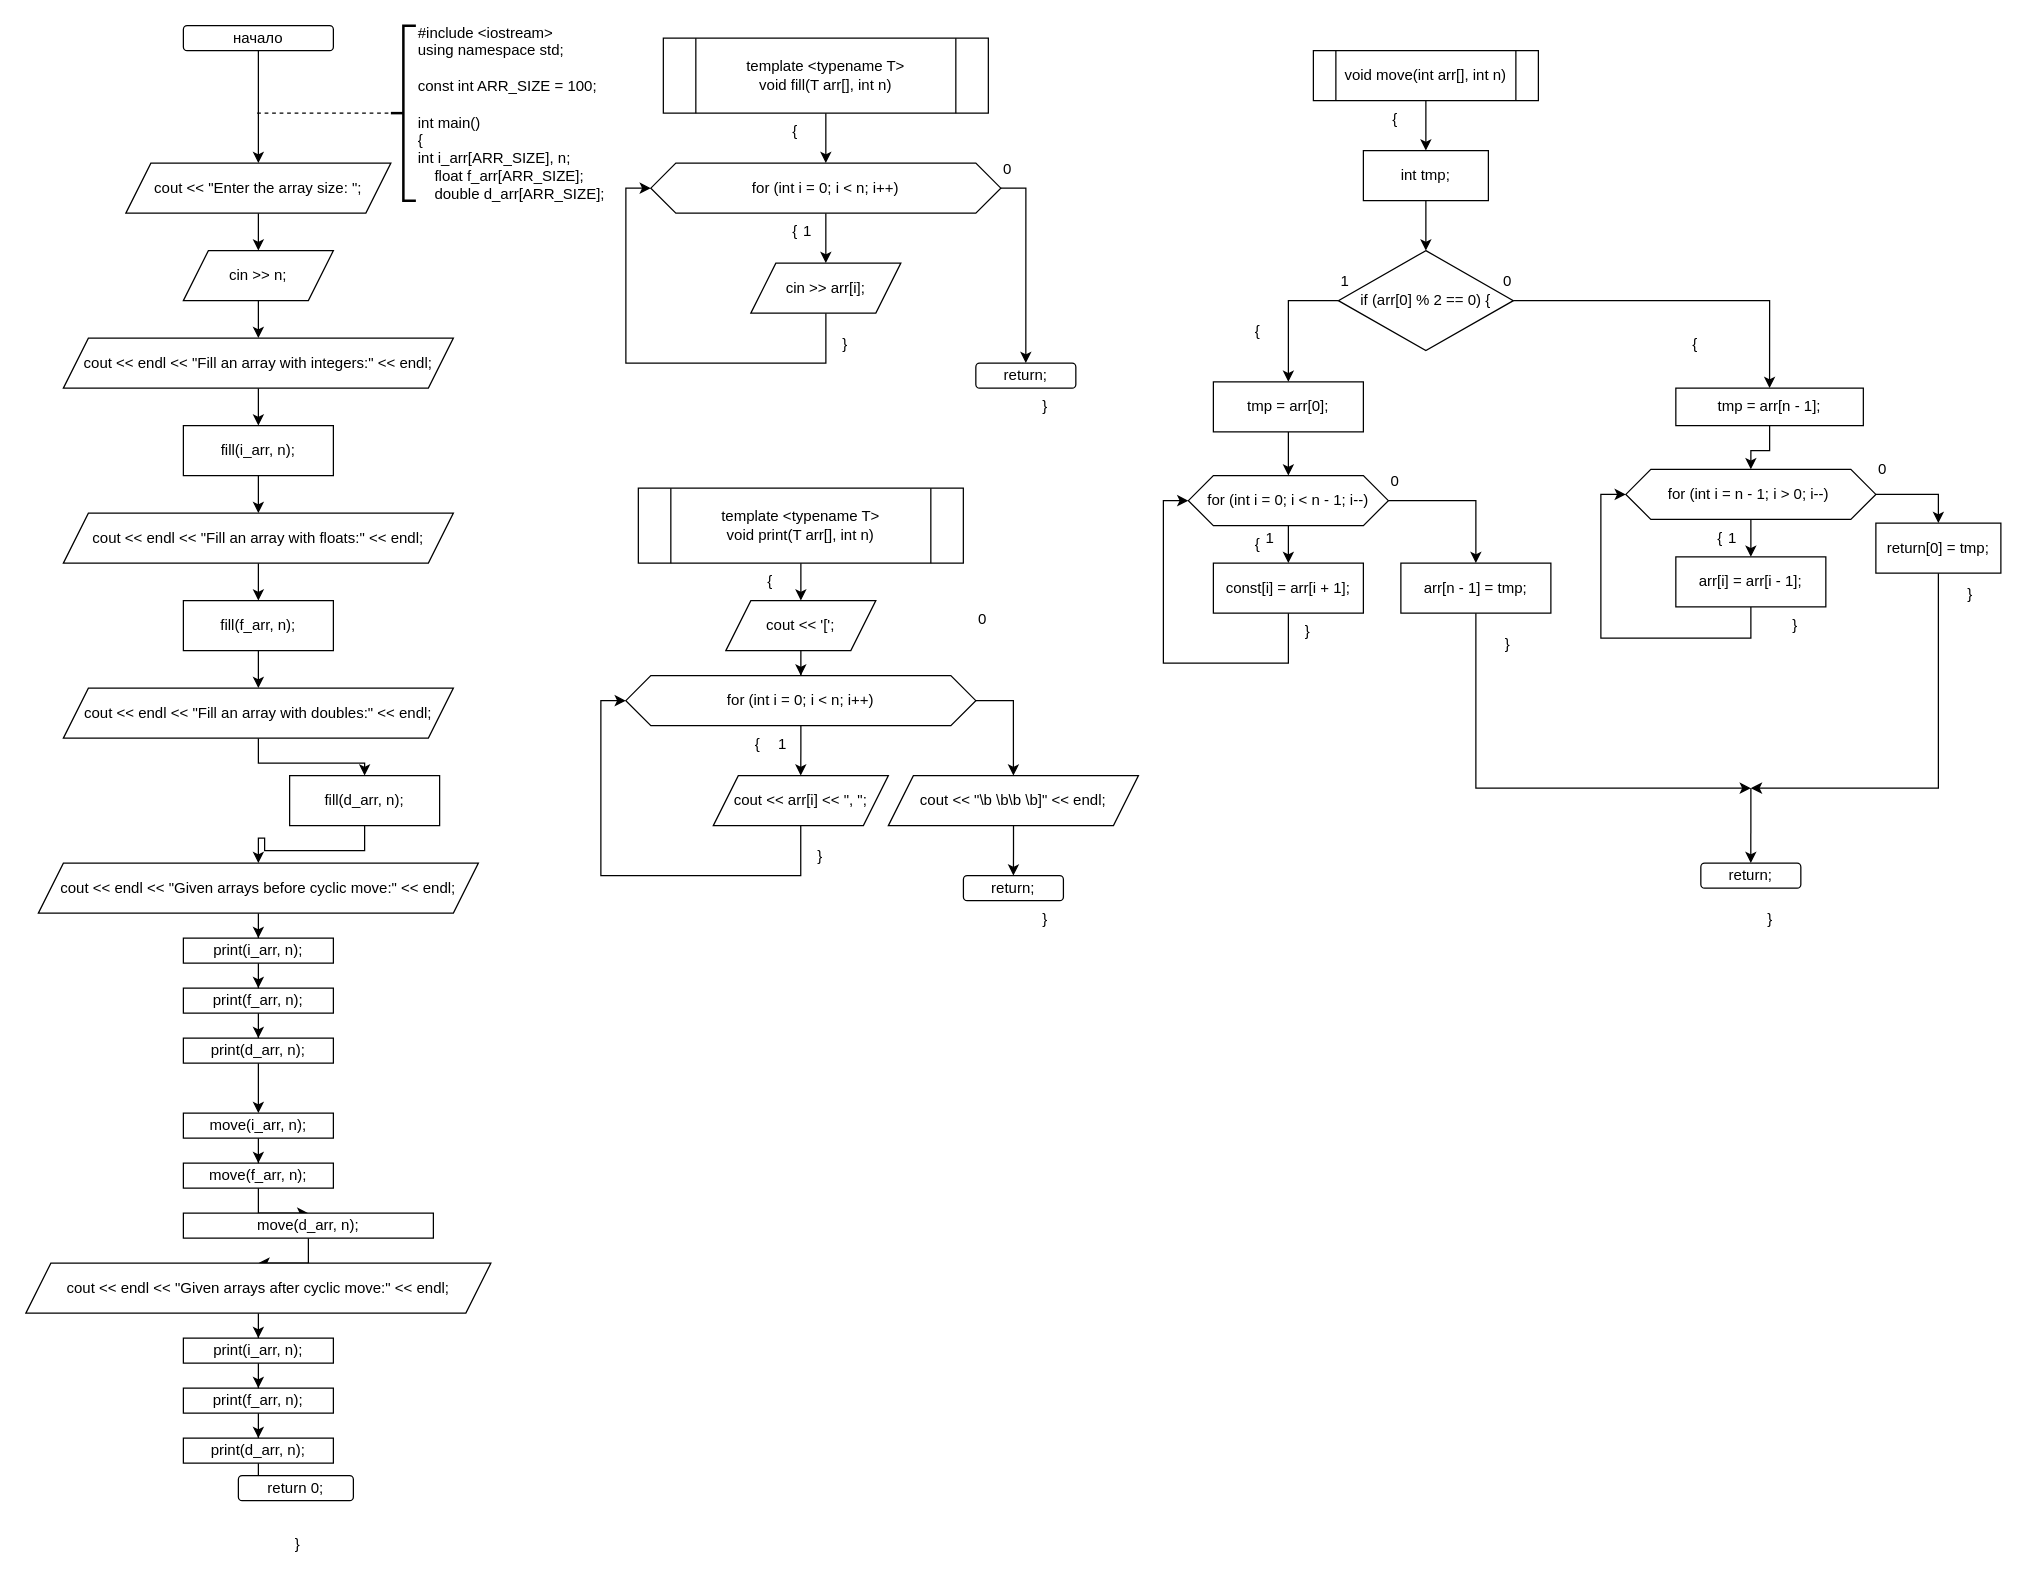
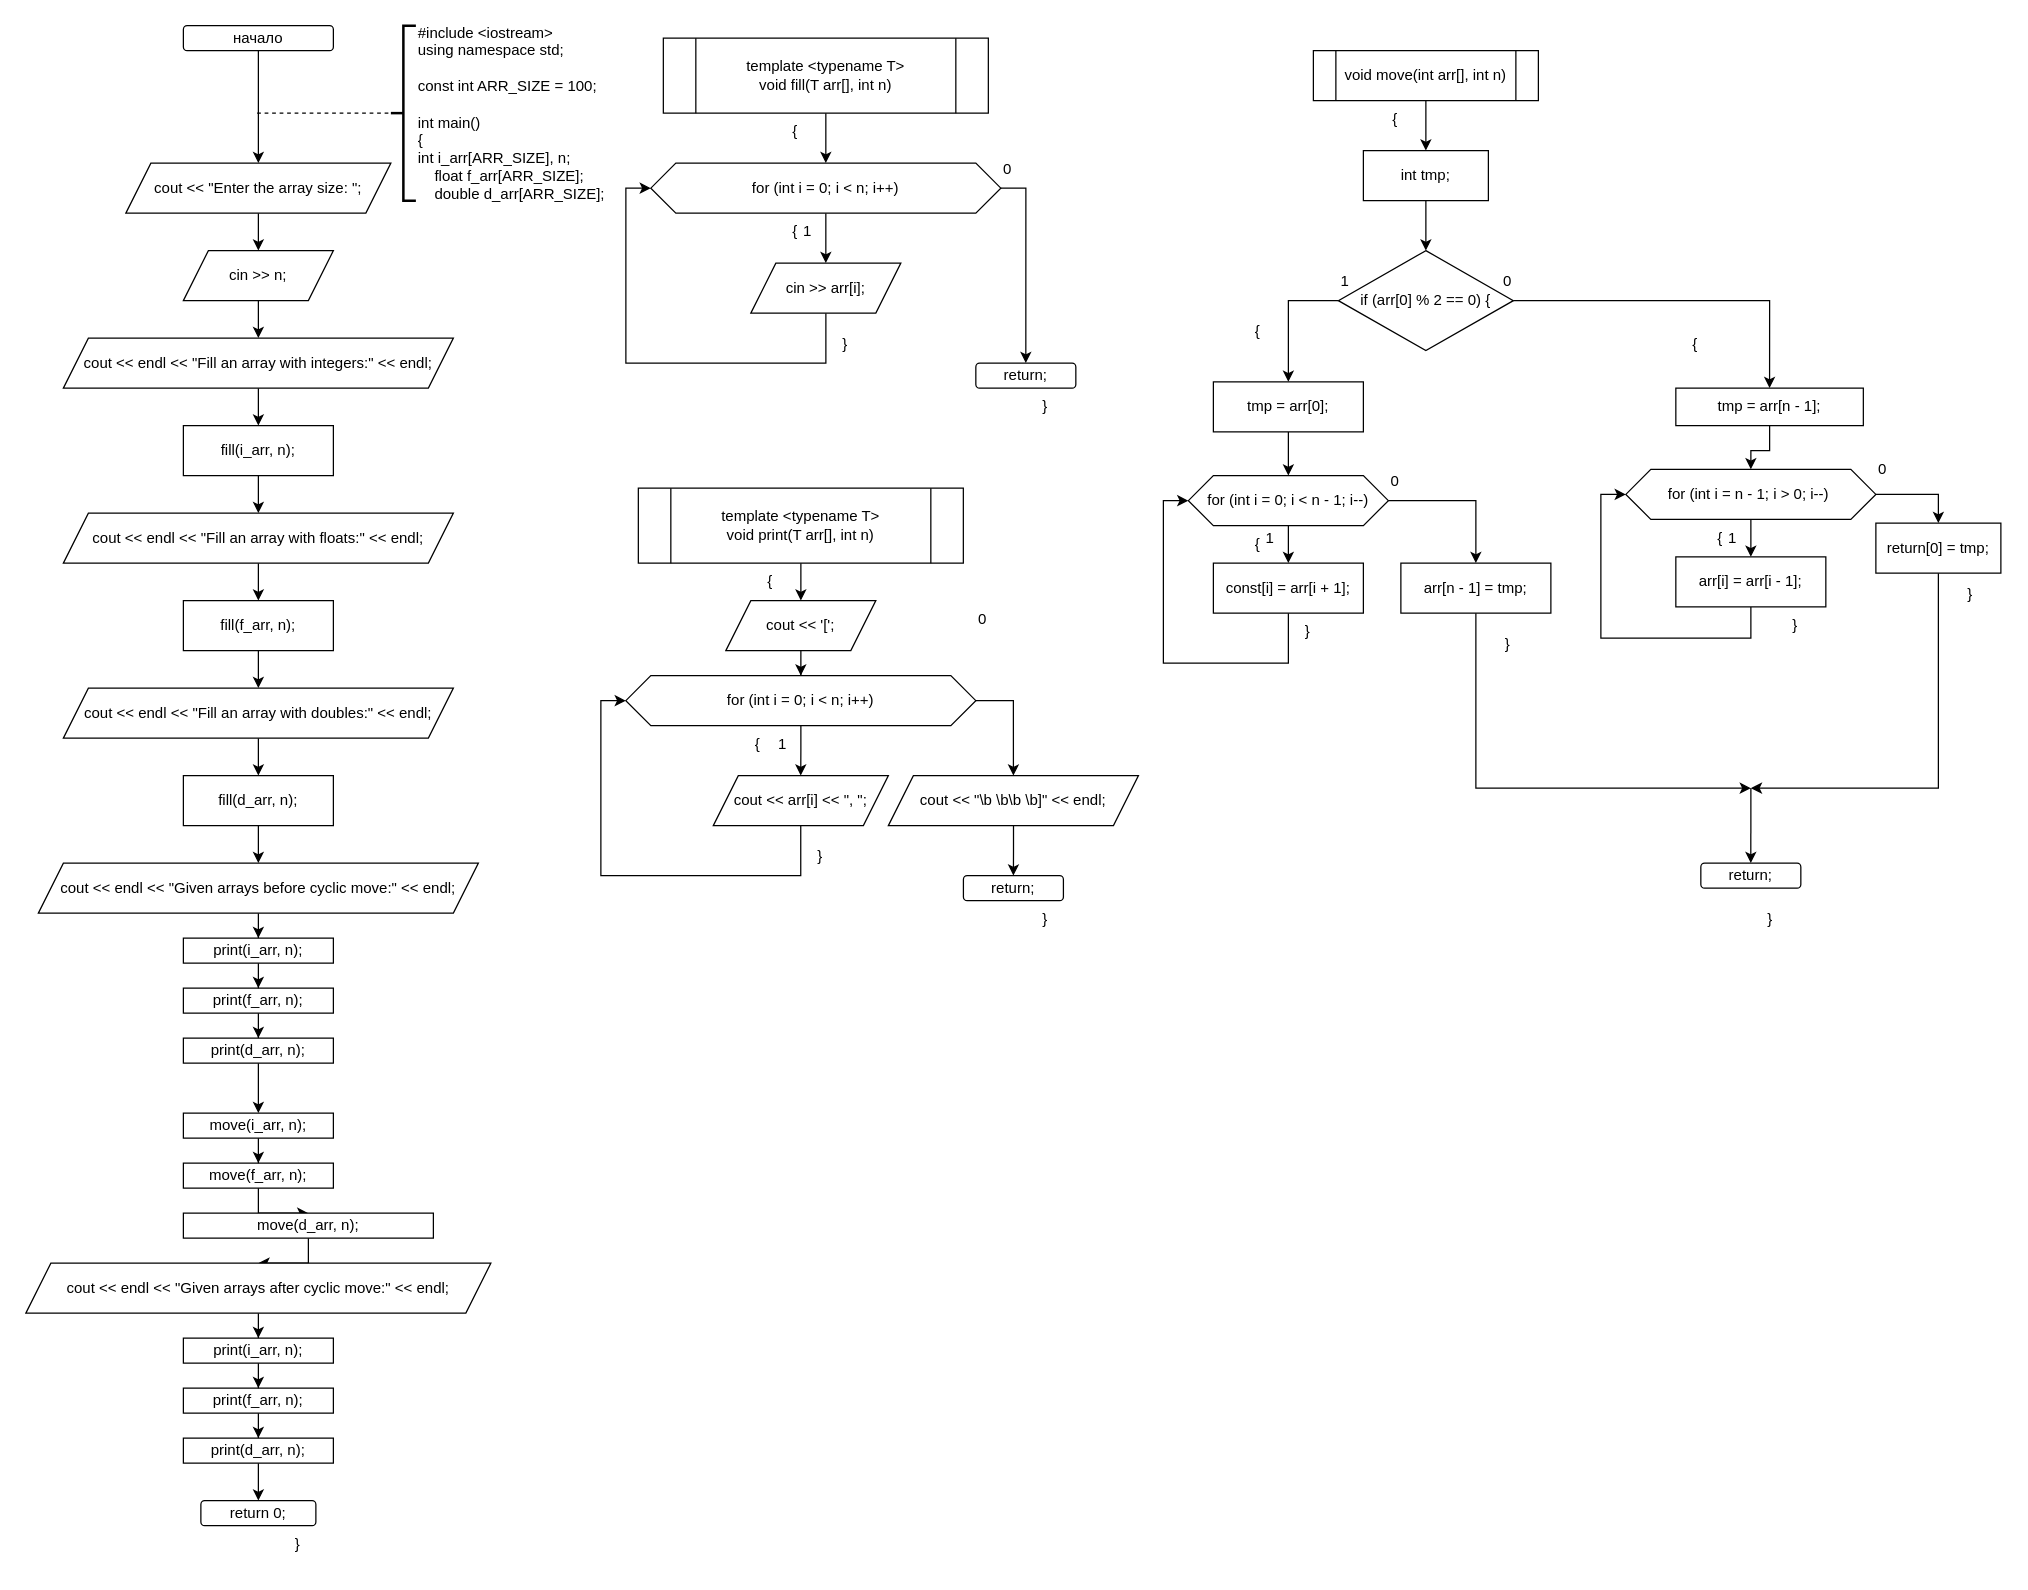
(364, 801) -> (258, 801)
(296, 1488) -> (258, 1513)
